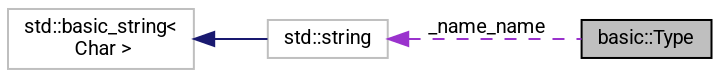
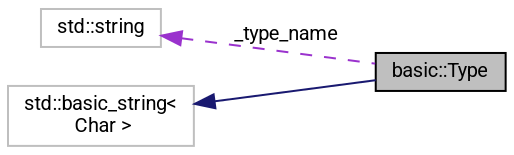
(485, 28) -> (285, 35)
(241, 39) -> (295, 91)
